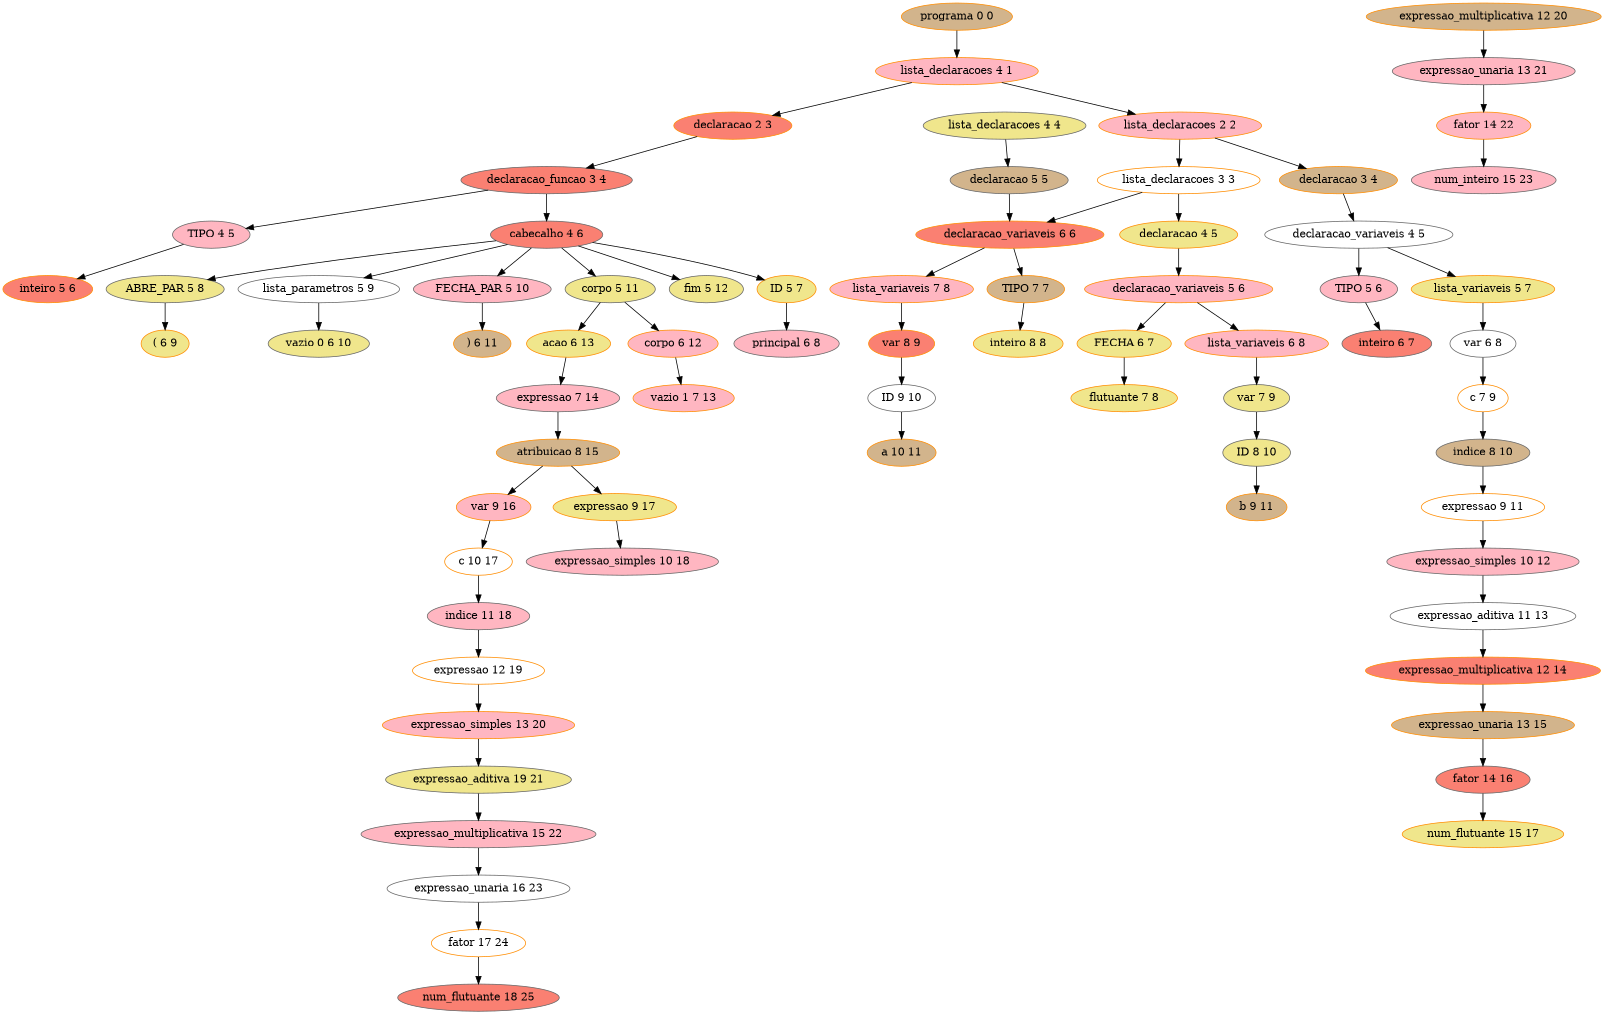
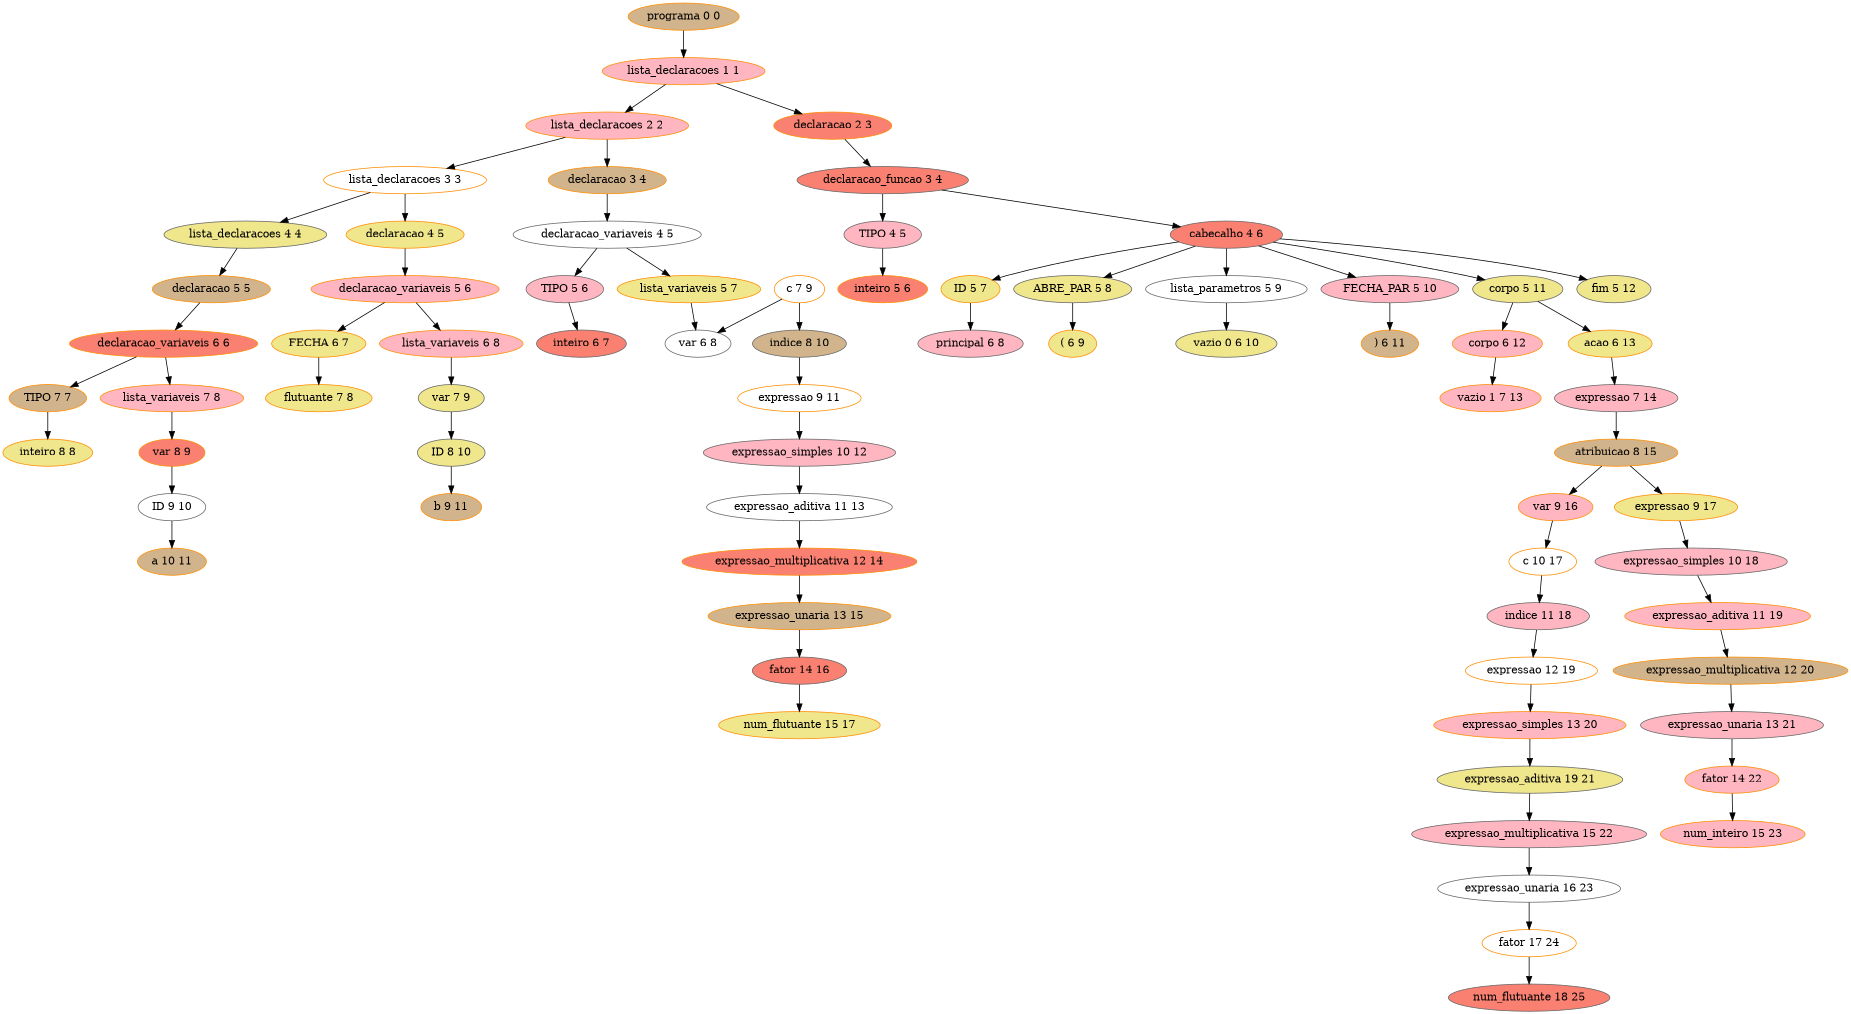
(957, 71) -> (684, 71)
(1009, 180) -> (211, 289)
(1484, 180) -> (1733, 834)
(1099, 206) -> (329, 206)
(1483, 367) -> (753, 314)
none -> (1718, 616)
